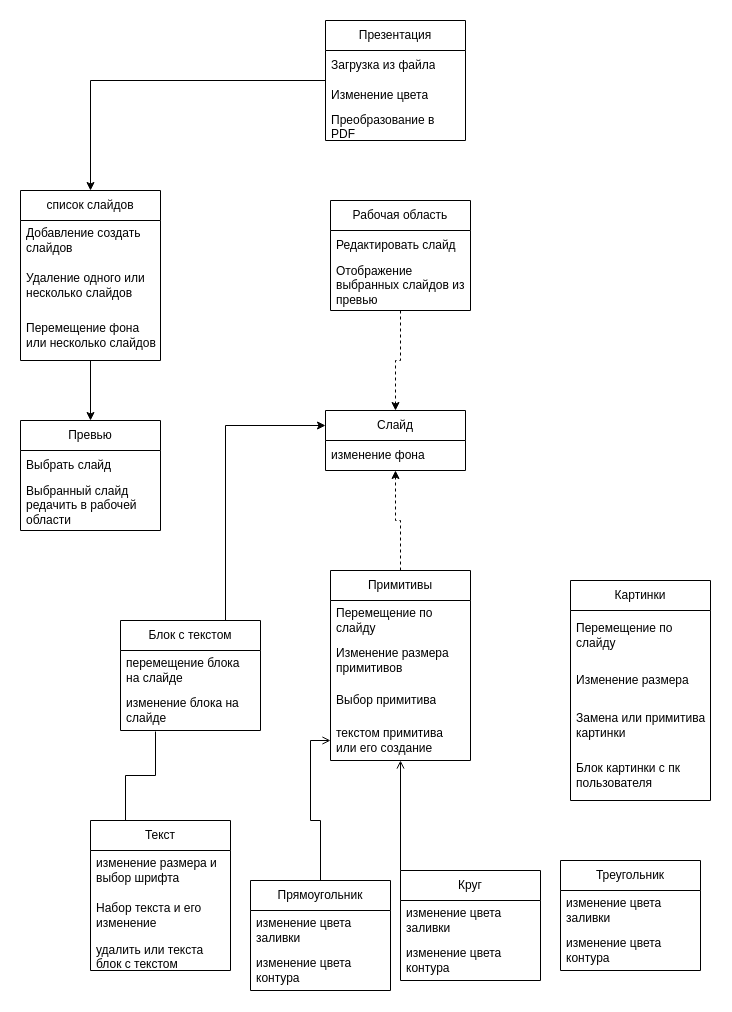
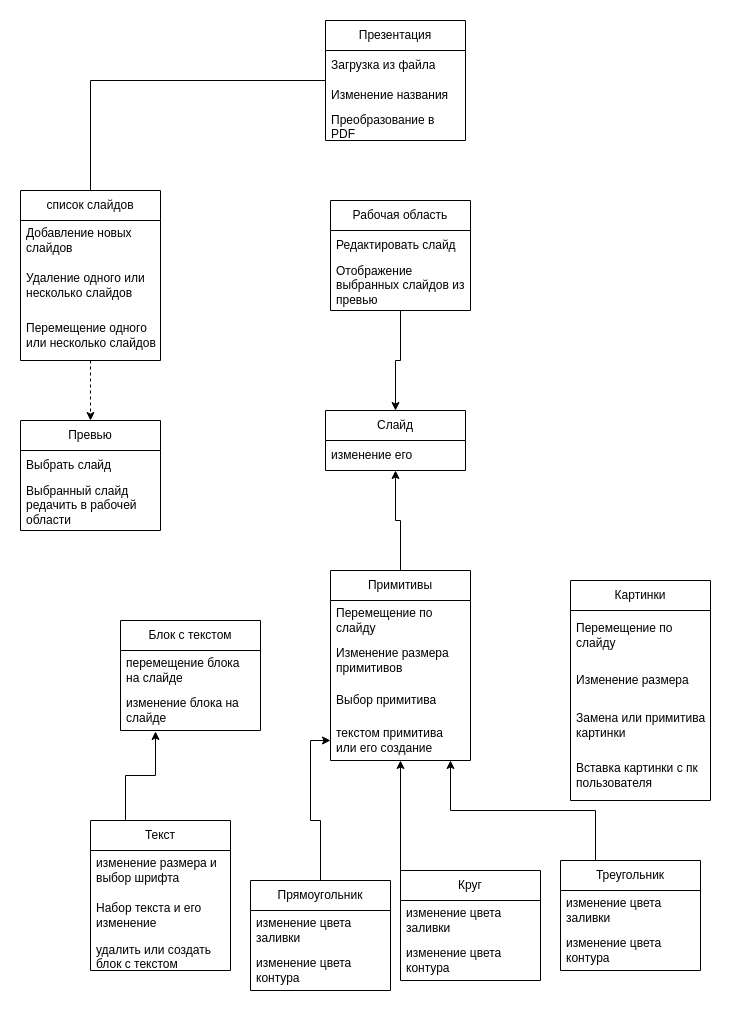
(380, 96) -> (390, 96)
(91, 182) -> (91, 185)
(92, 241) -> (92, 241)
(92, 336) -> (92, 336)
(401, 360) -> (401, 360)
(91, 388) -> (91, 388)
(377, 456) -> (374, 456)
(226, 477) -> none
(401, 521) -> (401, 521)
(156, 737) -> (156, 740)
(324, 741) -> (322, 741)
(401, 766) -> (401, 768)
(642, 776) -> (642, 776)
none -> (527, 811)
(162, 956) -> (162, 956)
